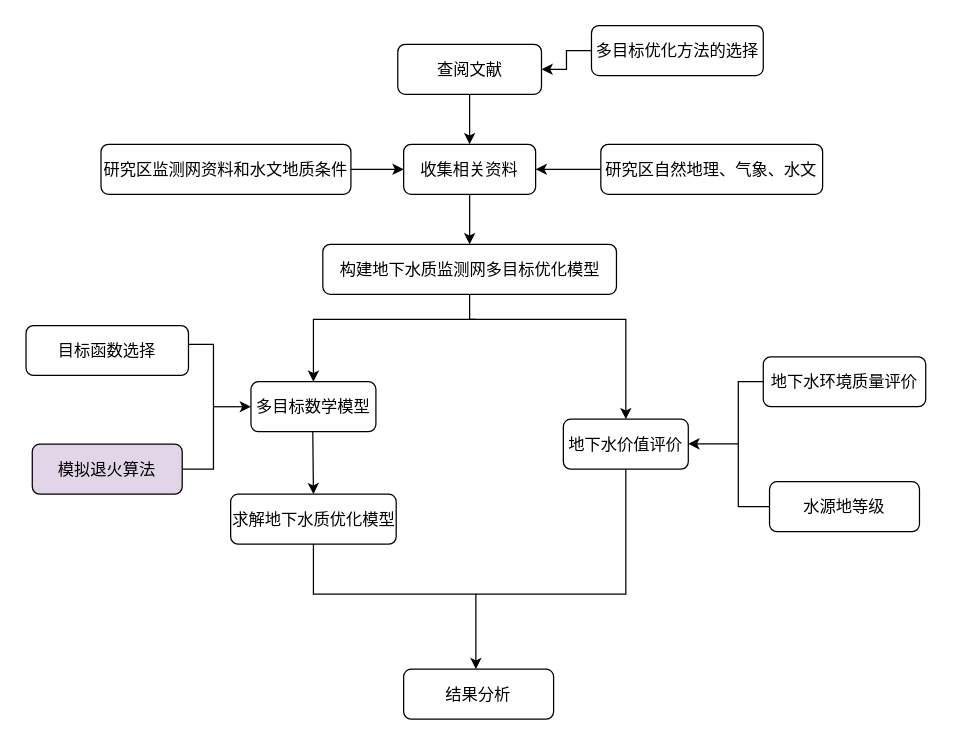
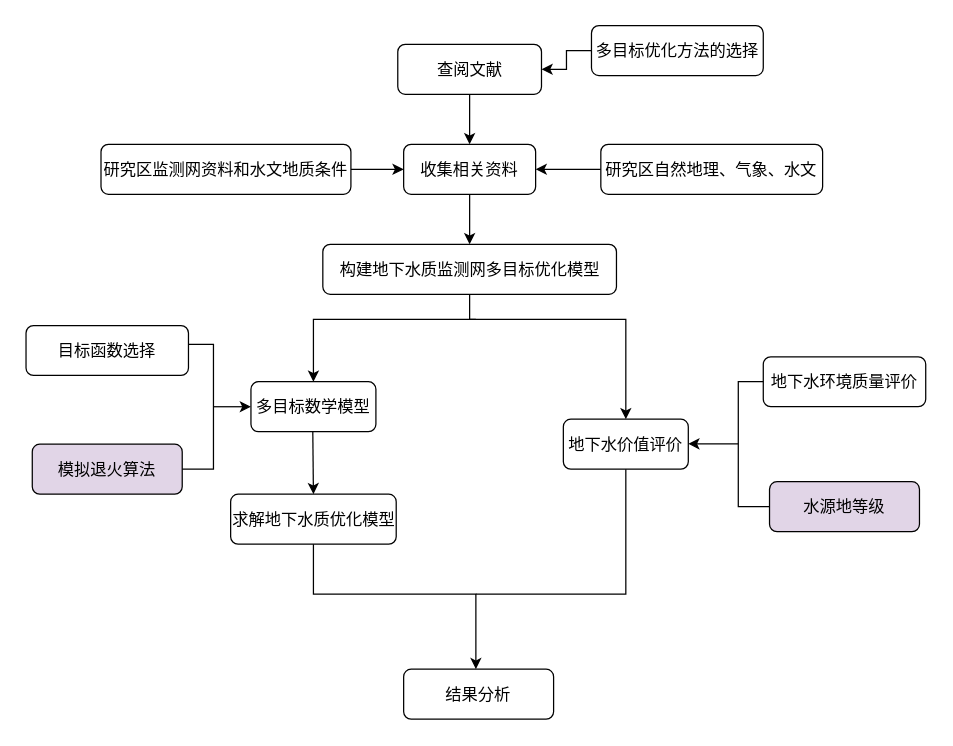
(844, 507) -> (844, 507)
